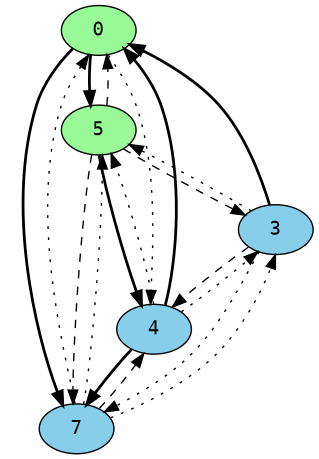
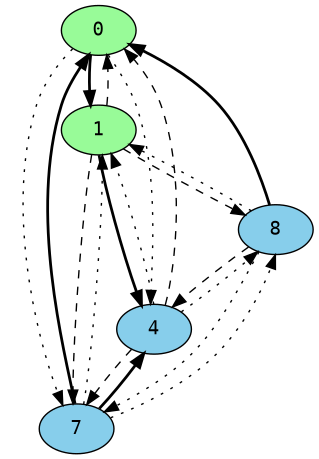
(99, 130) -> (99, 130)
(176, 191) -> (176, 191)
(24, 216) -> (24, 216)
(276, 230) -> (276, 230)
(48, 233) -> (48, 233)
(113, 371) -> (113, 371)
(118, 387) -> (118, 387)
